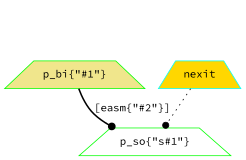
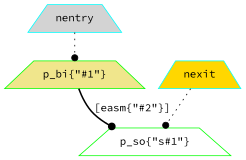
none -> (75, 18)
